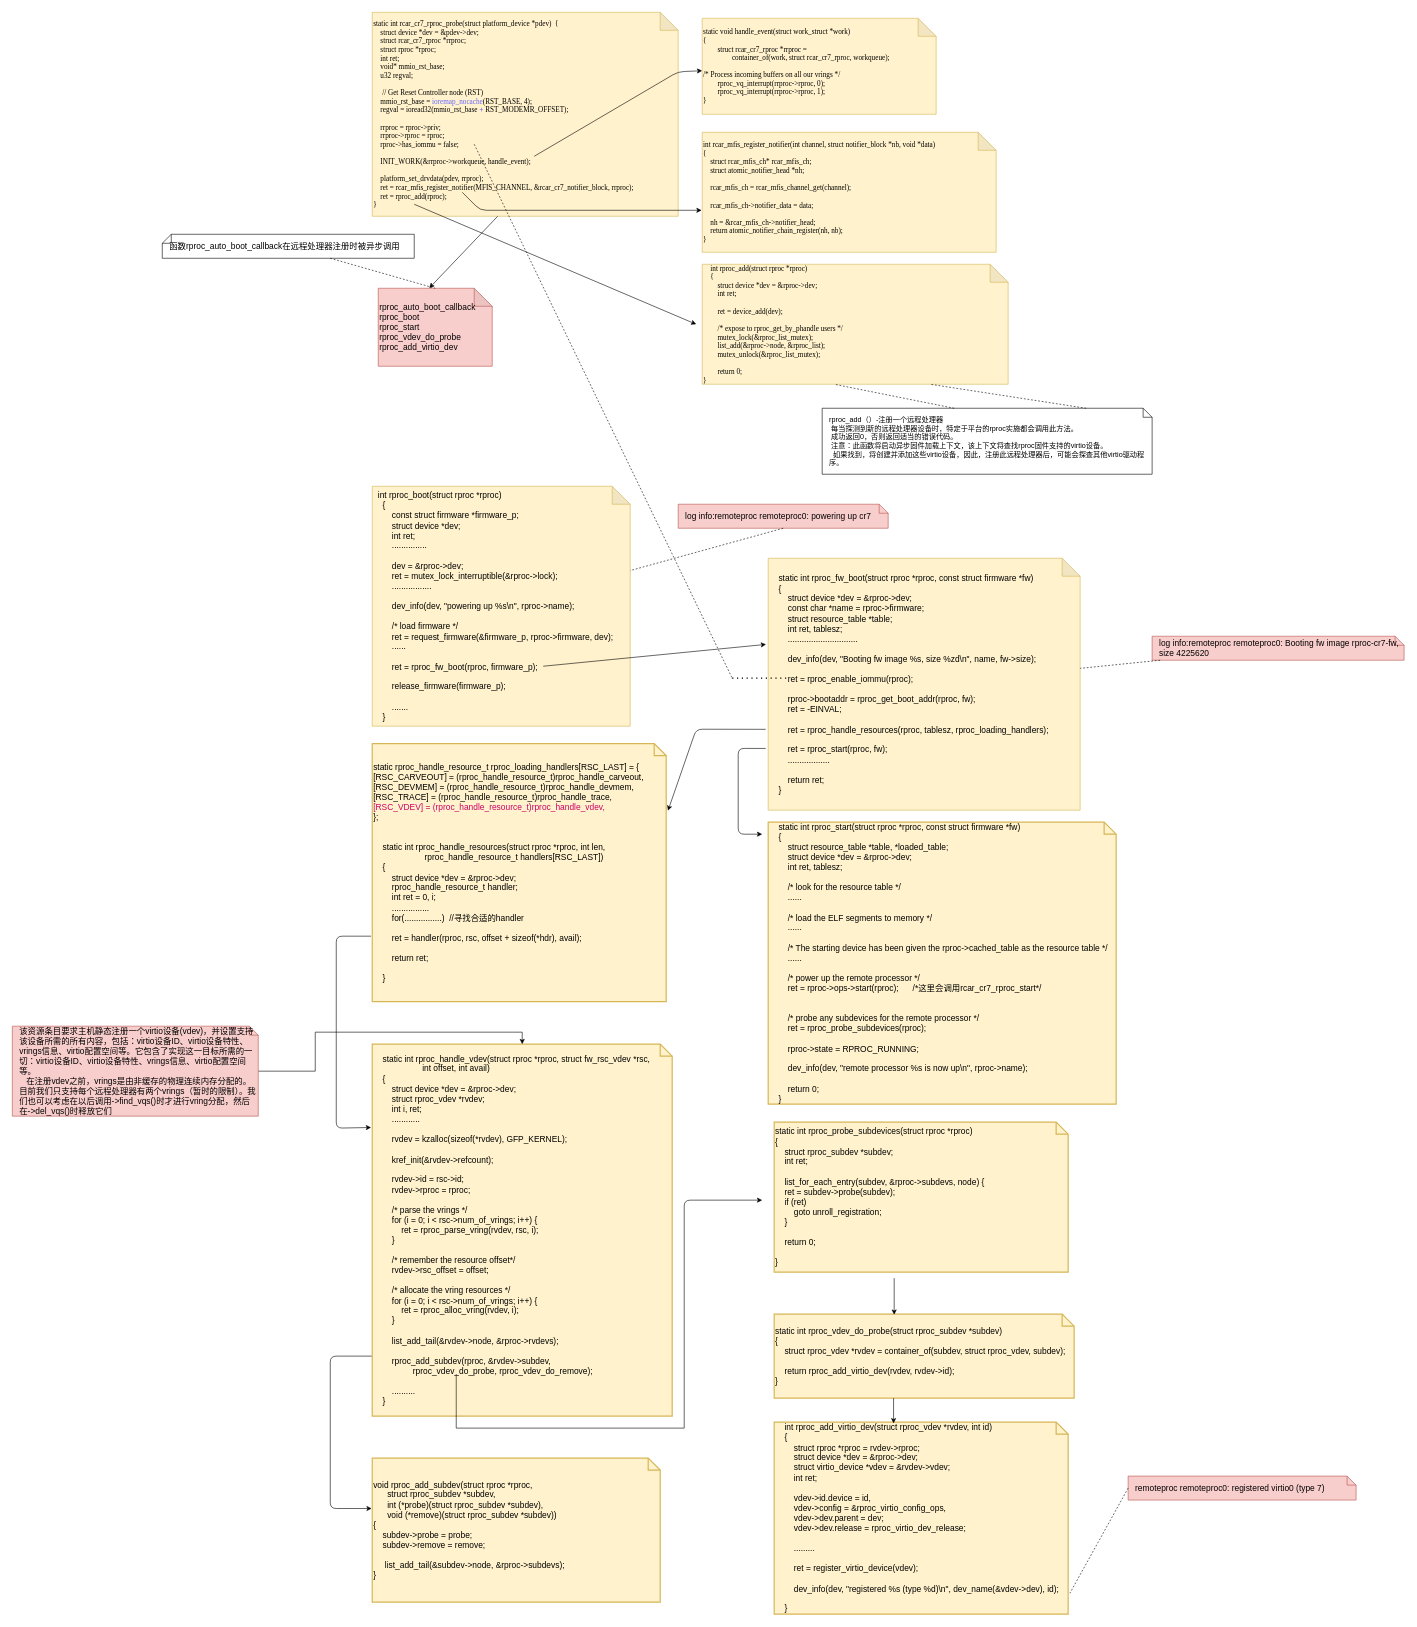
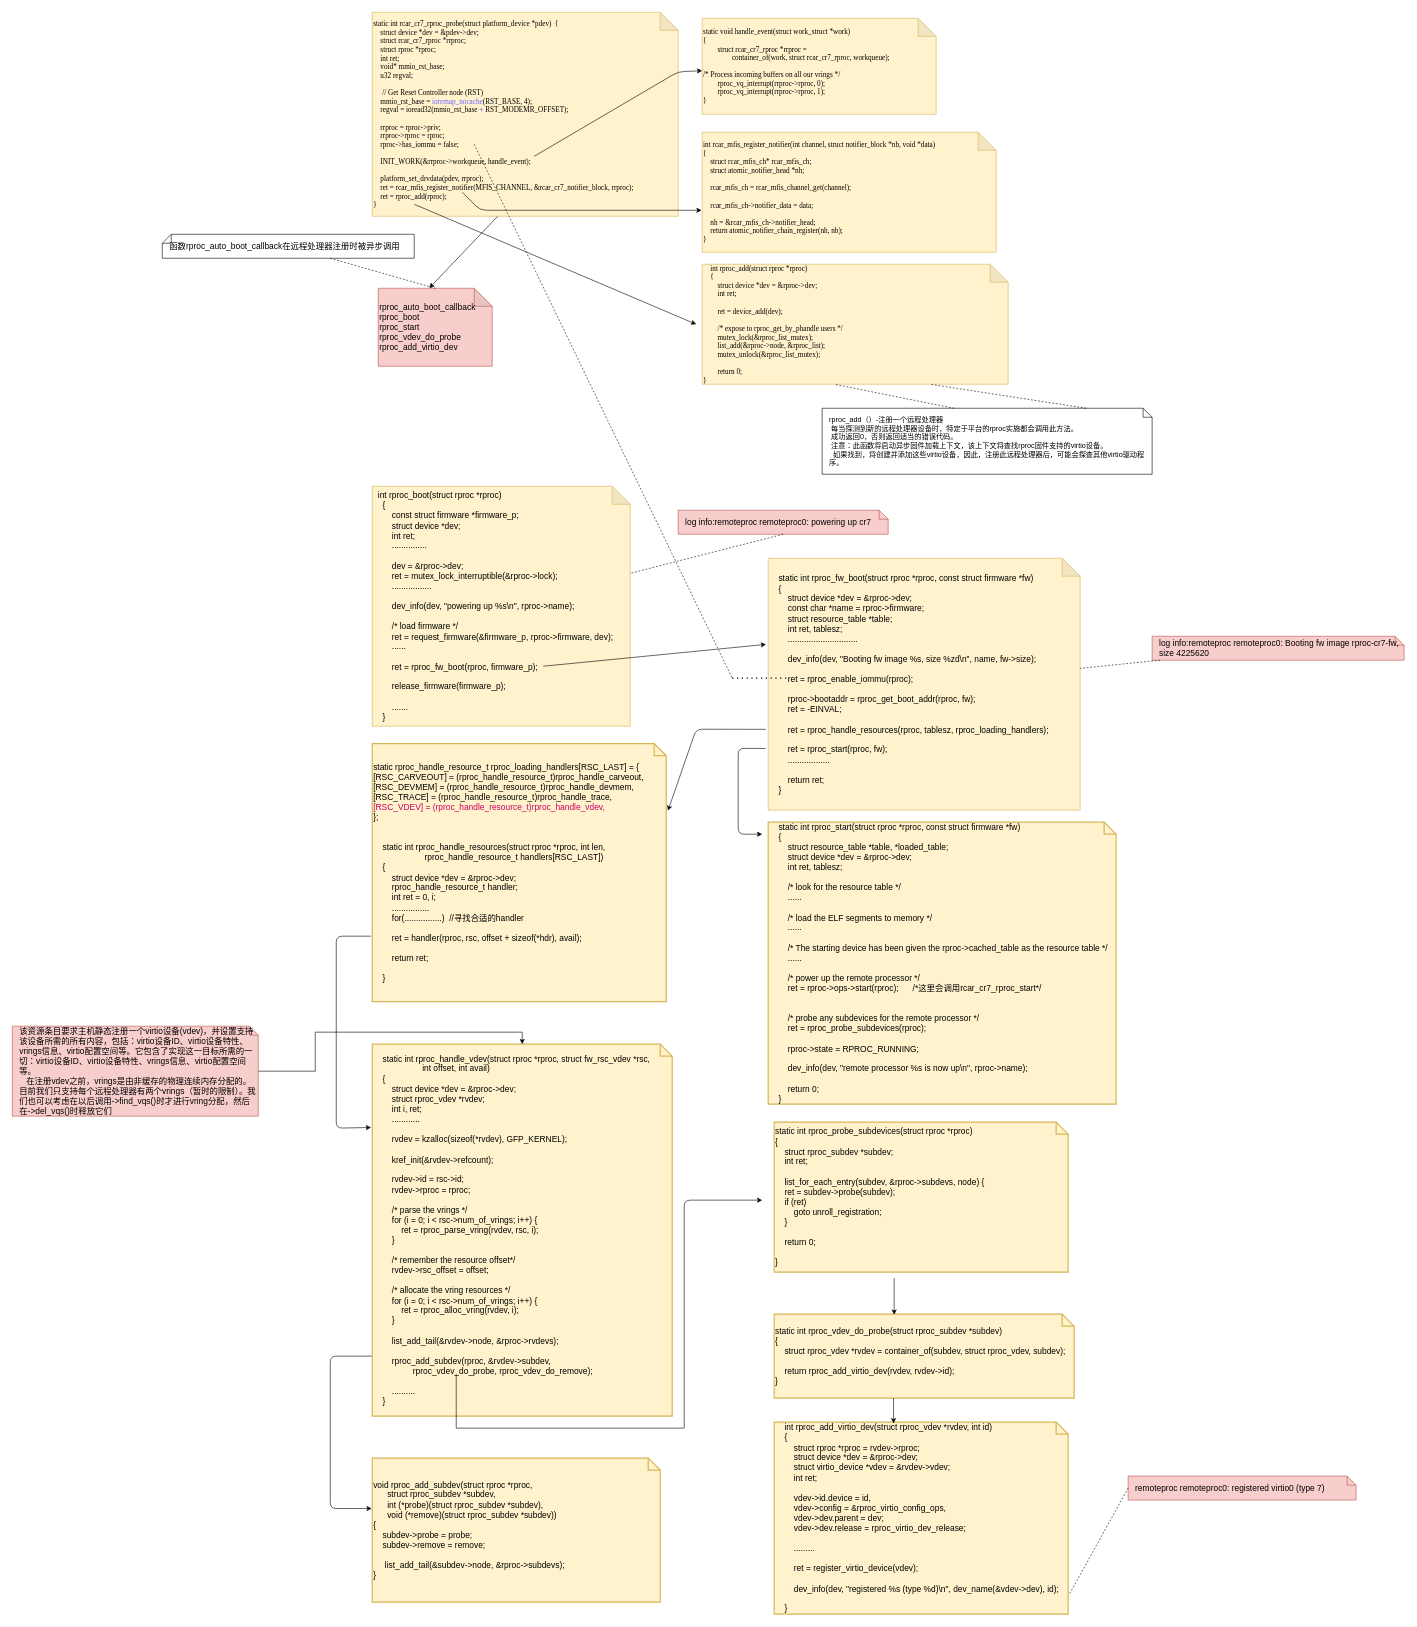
(783, 516) -> (783, 522)
